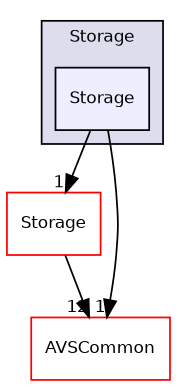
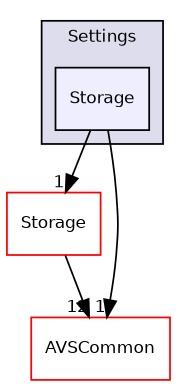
(102, 37) -> (102, 37)
